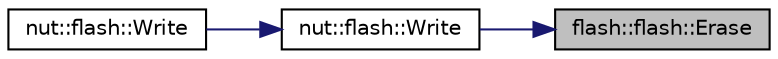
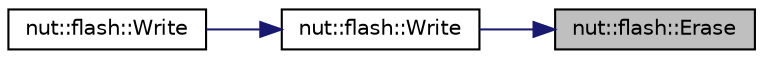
(662, 29) -> (655, 29)
